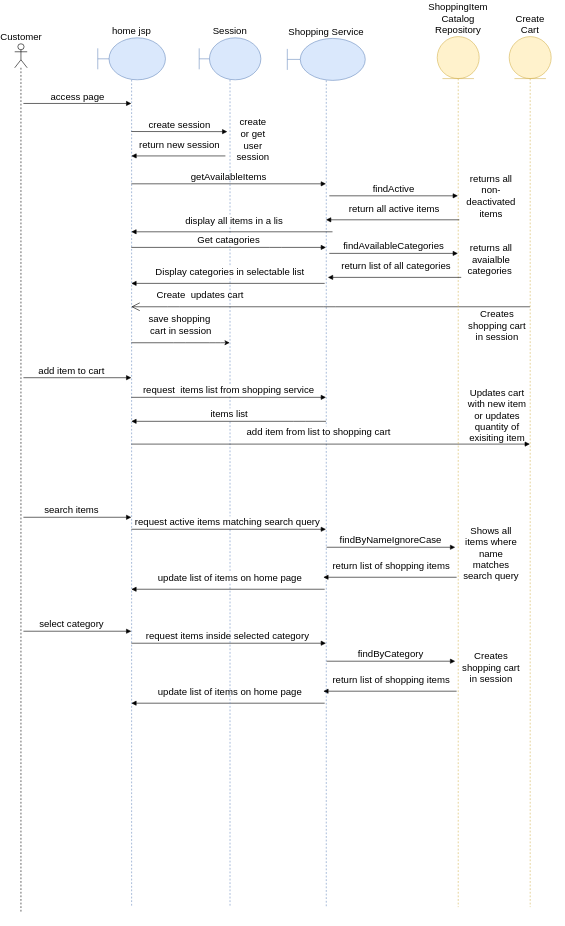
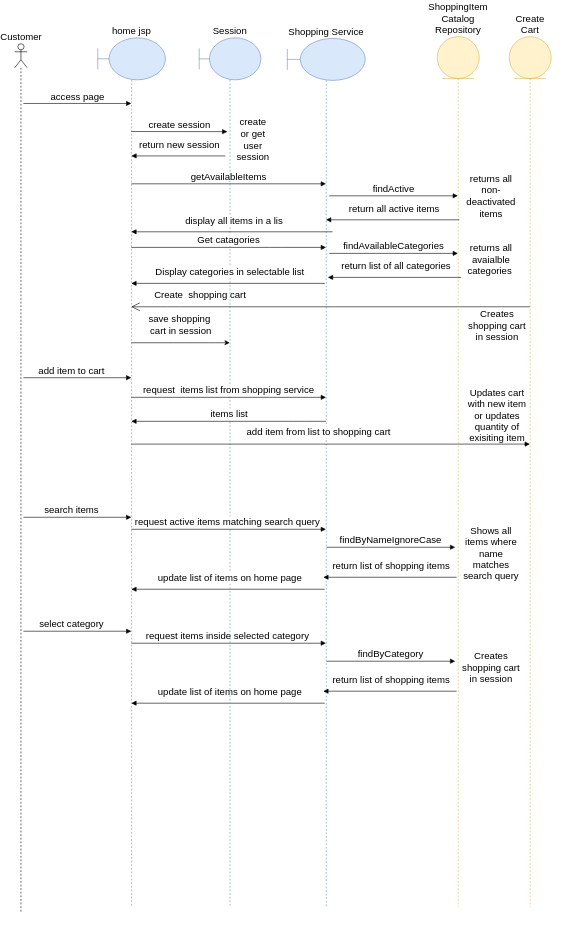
(200, 295) -> (200, 295)
